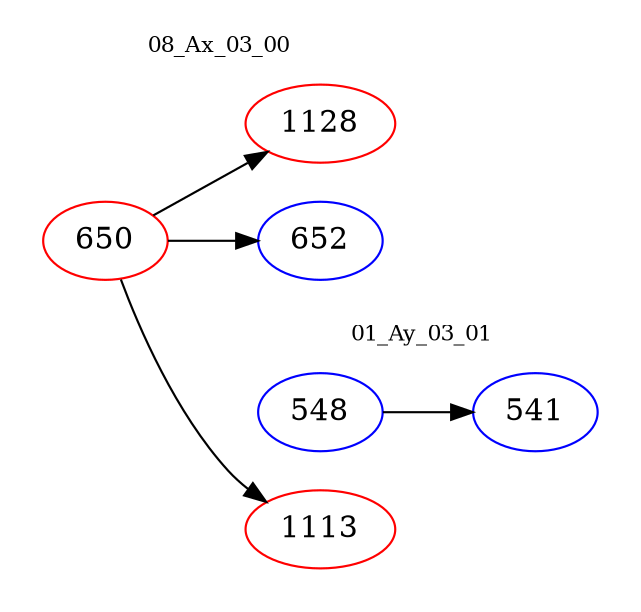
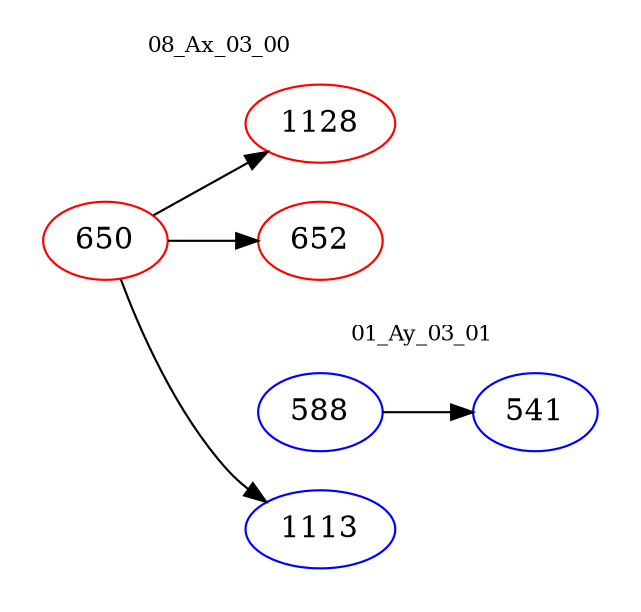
(320, 241) -> (320, 241)
(320, 412) -> (320, 412)
(320, 529) -> (320, 529)
